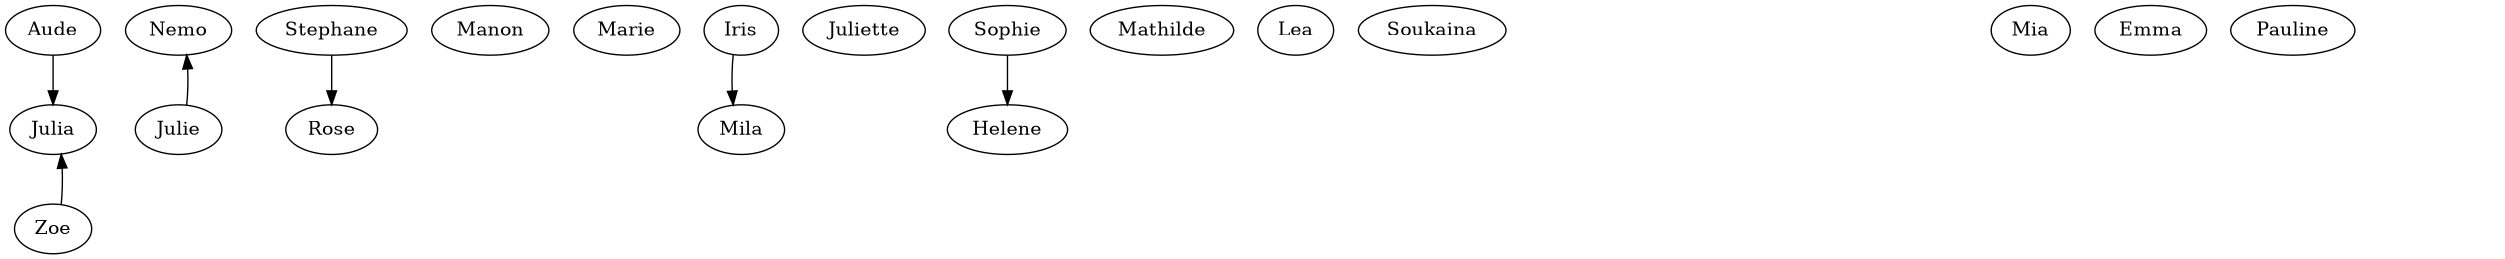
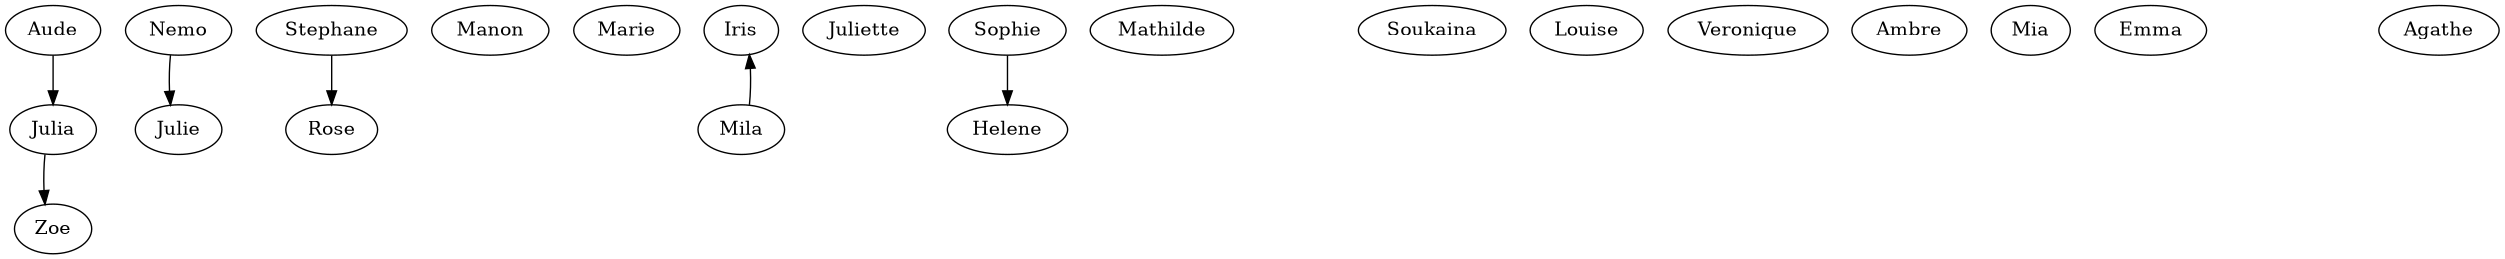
(1296, 30) -> none
none -> (1587, 30)
none -> (1748, 30)
none -> (1909, 30)
(2293, 30) -> none
none -> (2439, 30)
(732, 73) -> (751, 87)
(188, 87) -> (169, 73)
(62, 186) -> (44, 172)
